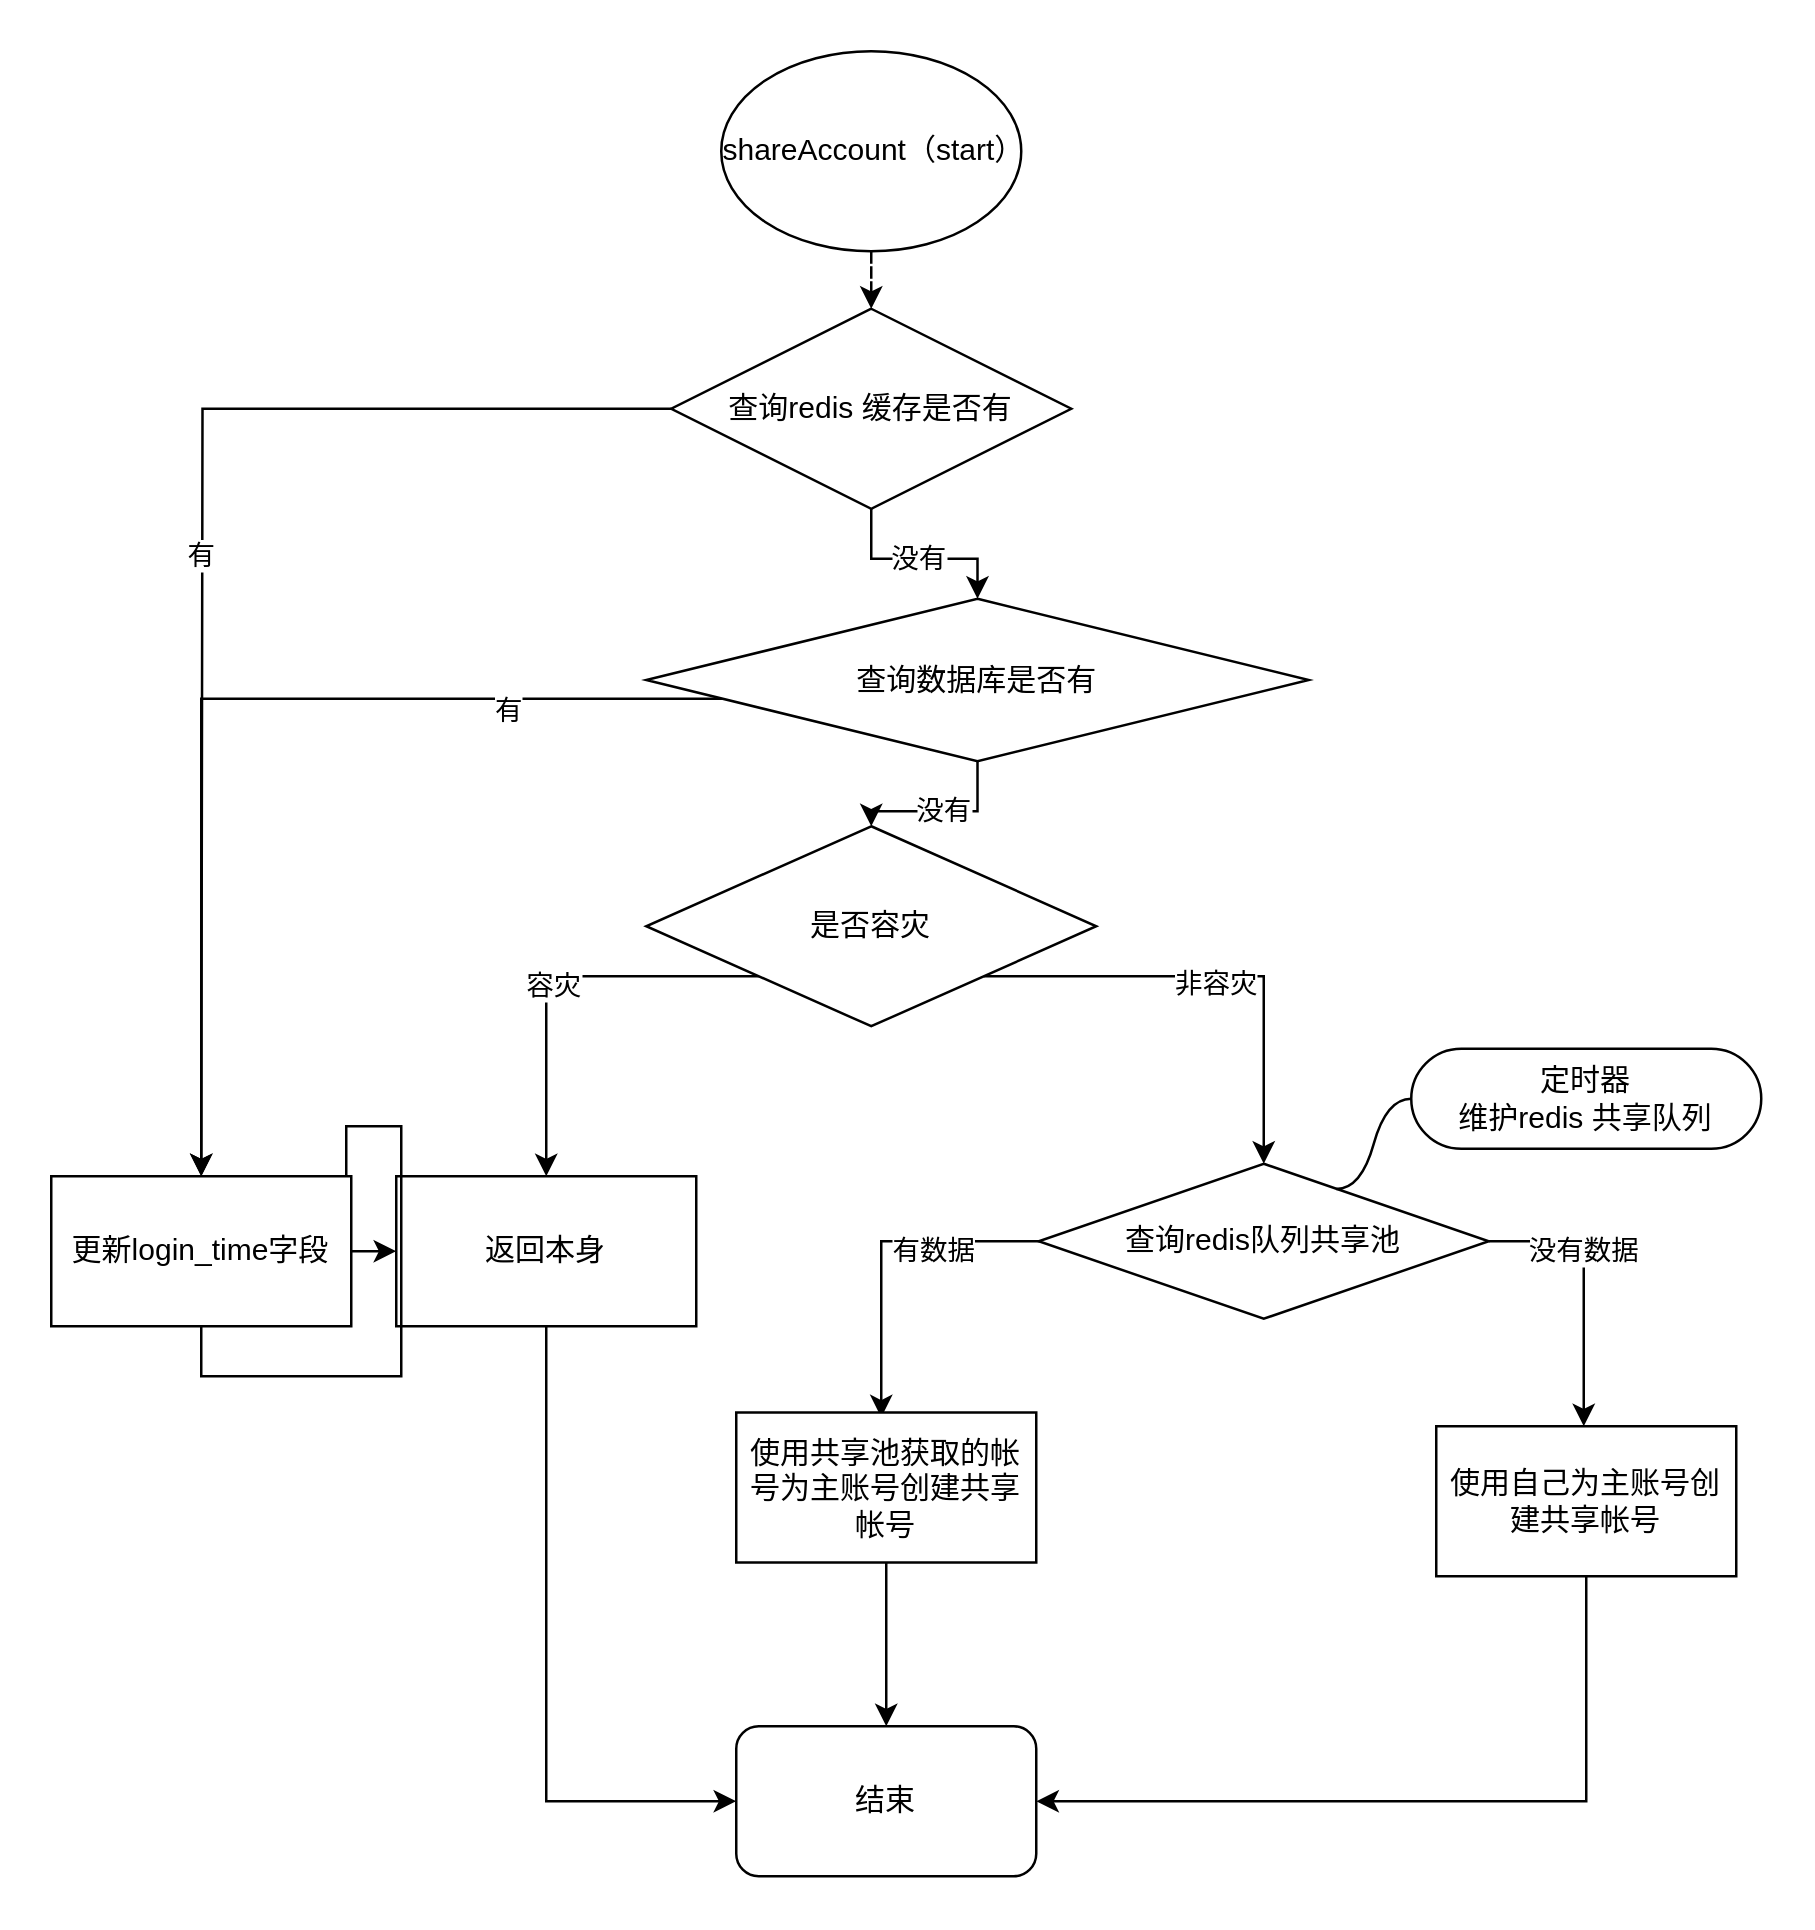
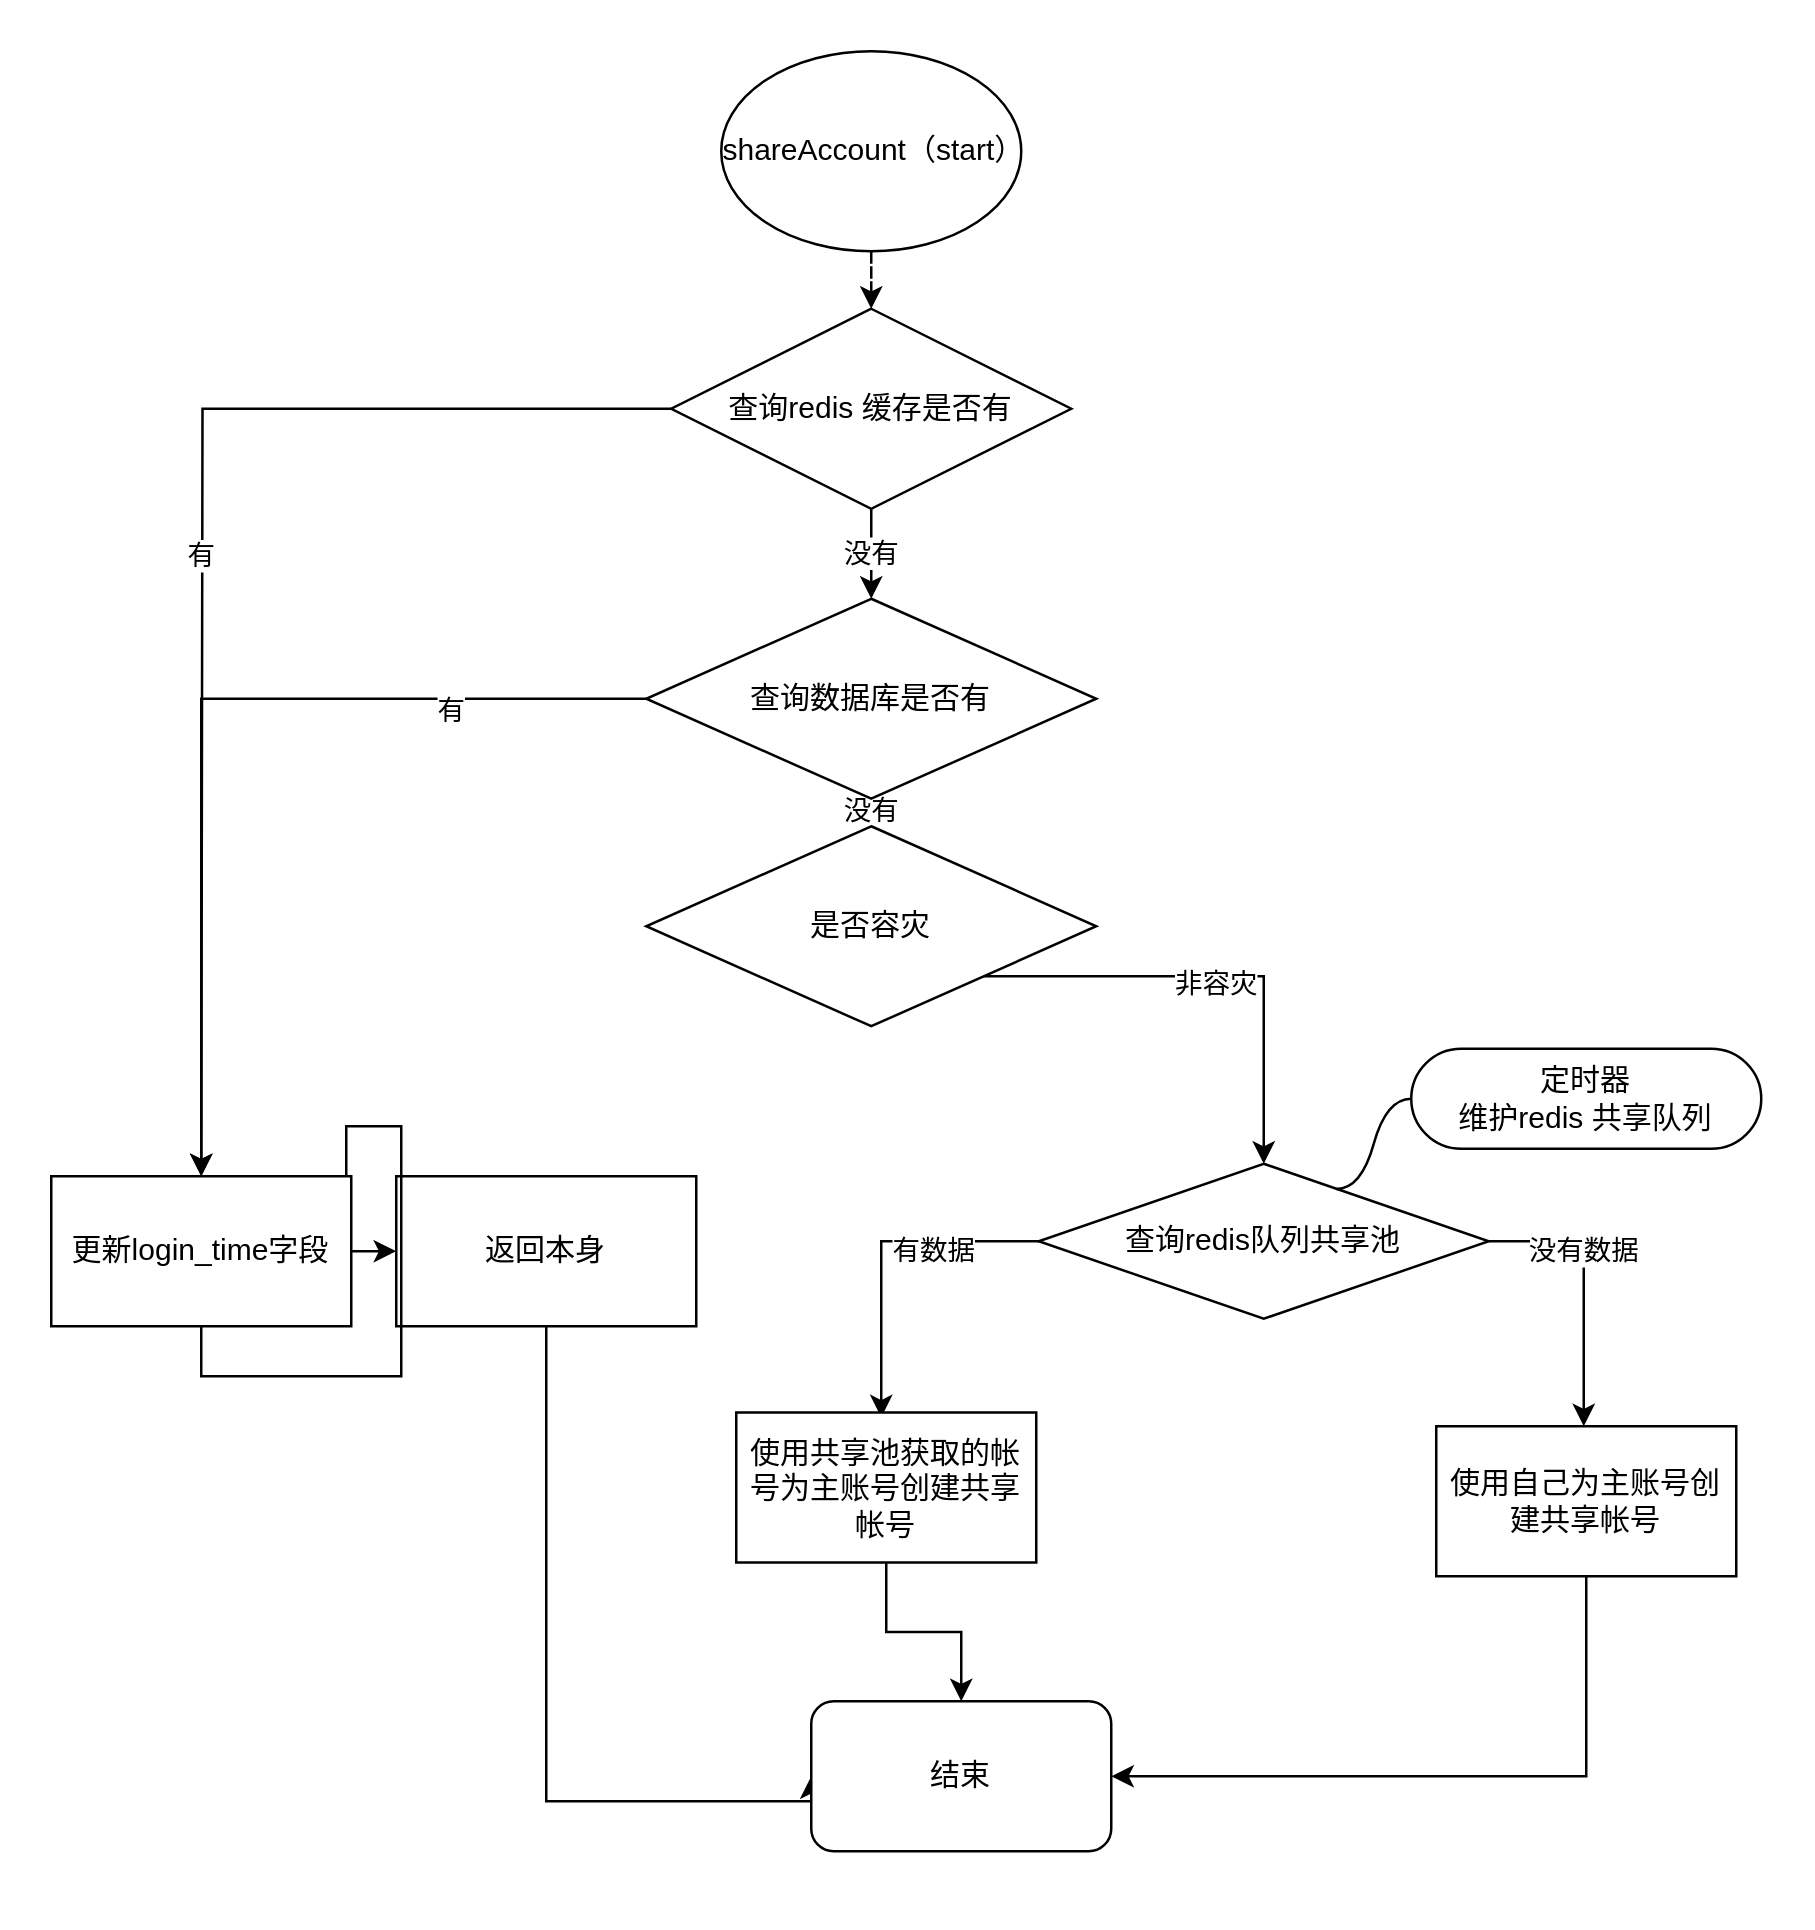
(978, 680) -> (871, 699)
(560, 976) -> none
(886, 1801) -> (961, 1776)
